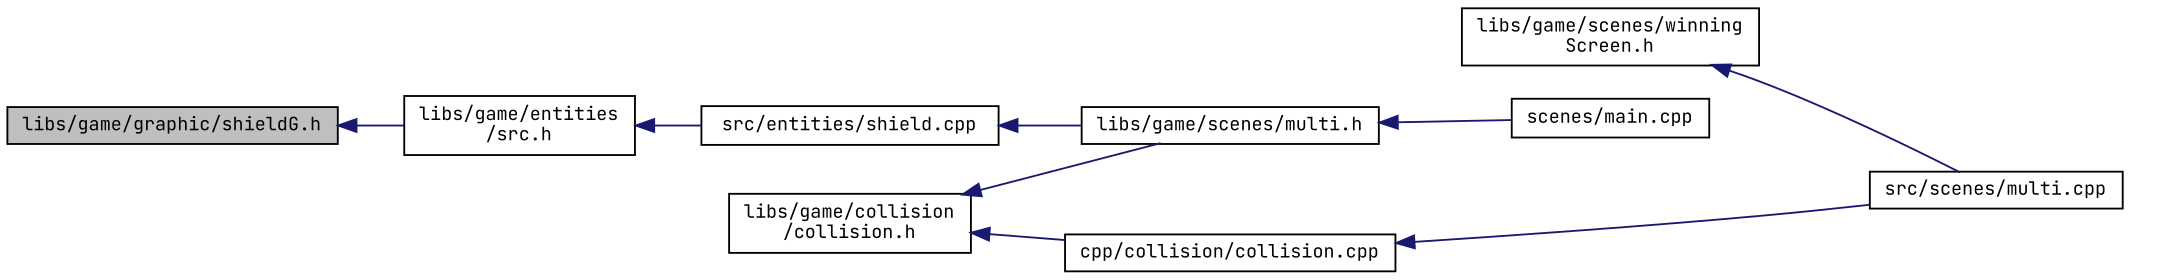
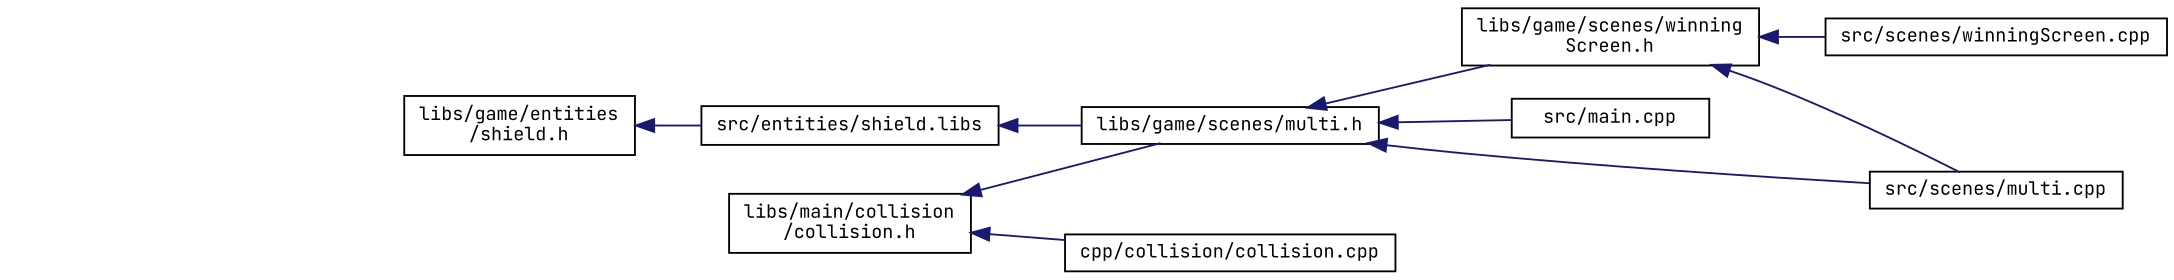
none -> (1996, 37)
none -> (1408, 84)
(1610, 118) -> (1610, 118)
(173, 126) -> none
(520, 126) -> (520, 126)
(850, 126) -> (850, 126)
(850, 223) -> (850, 223)
(1642, 226) -> (1628, 167)
